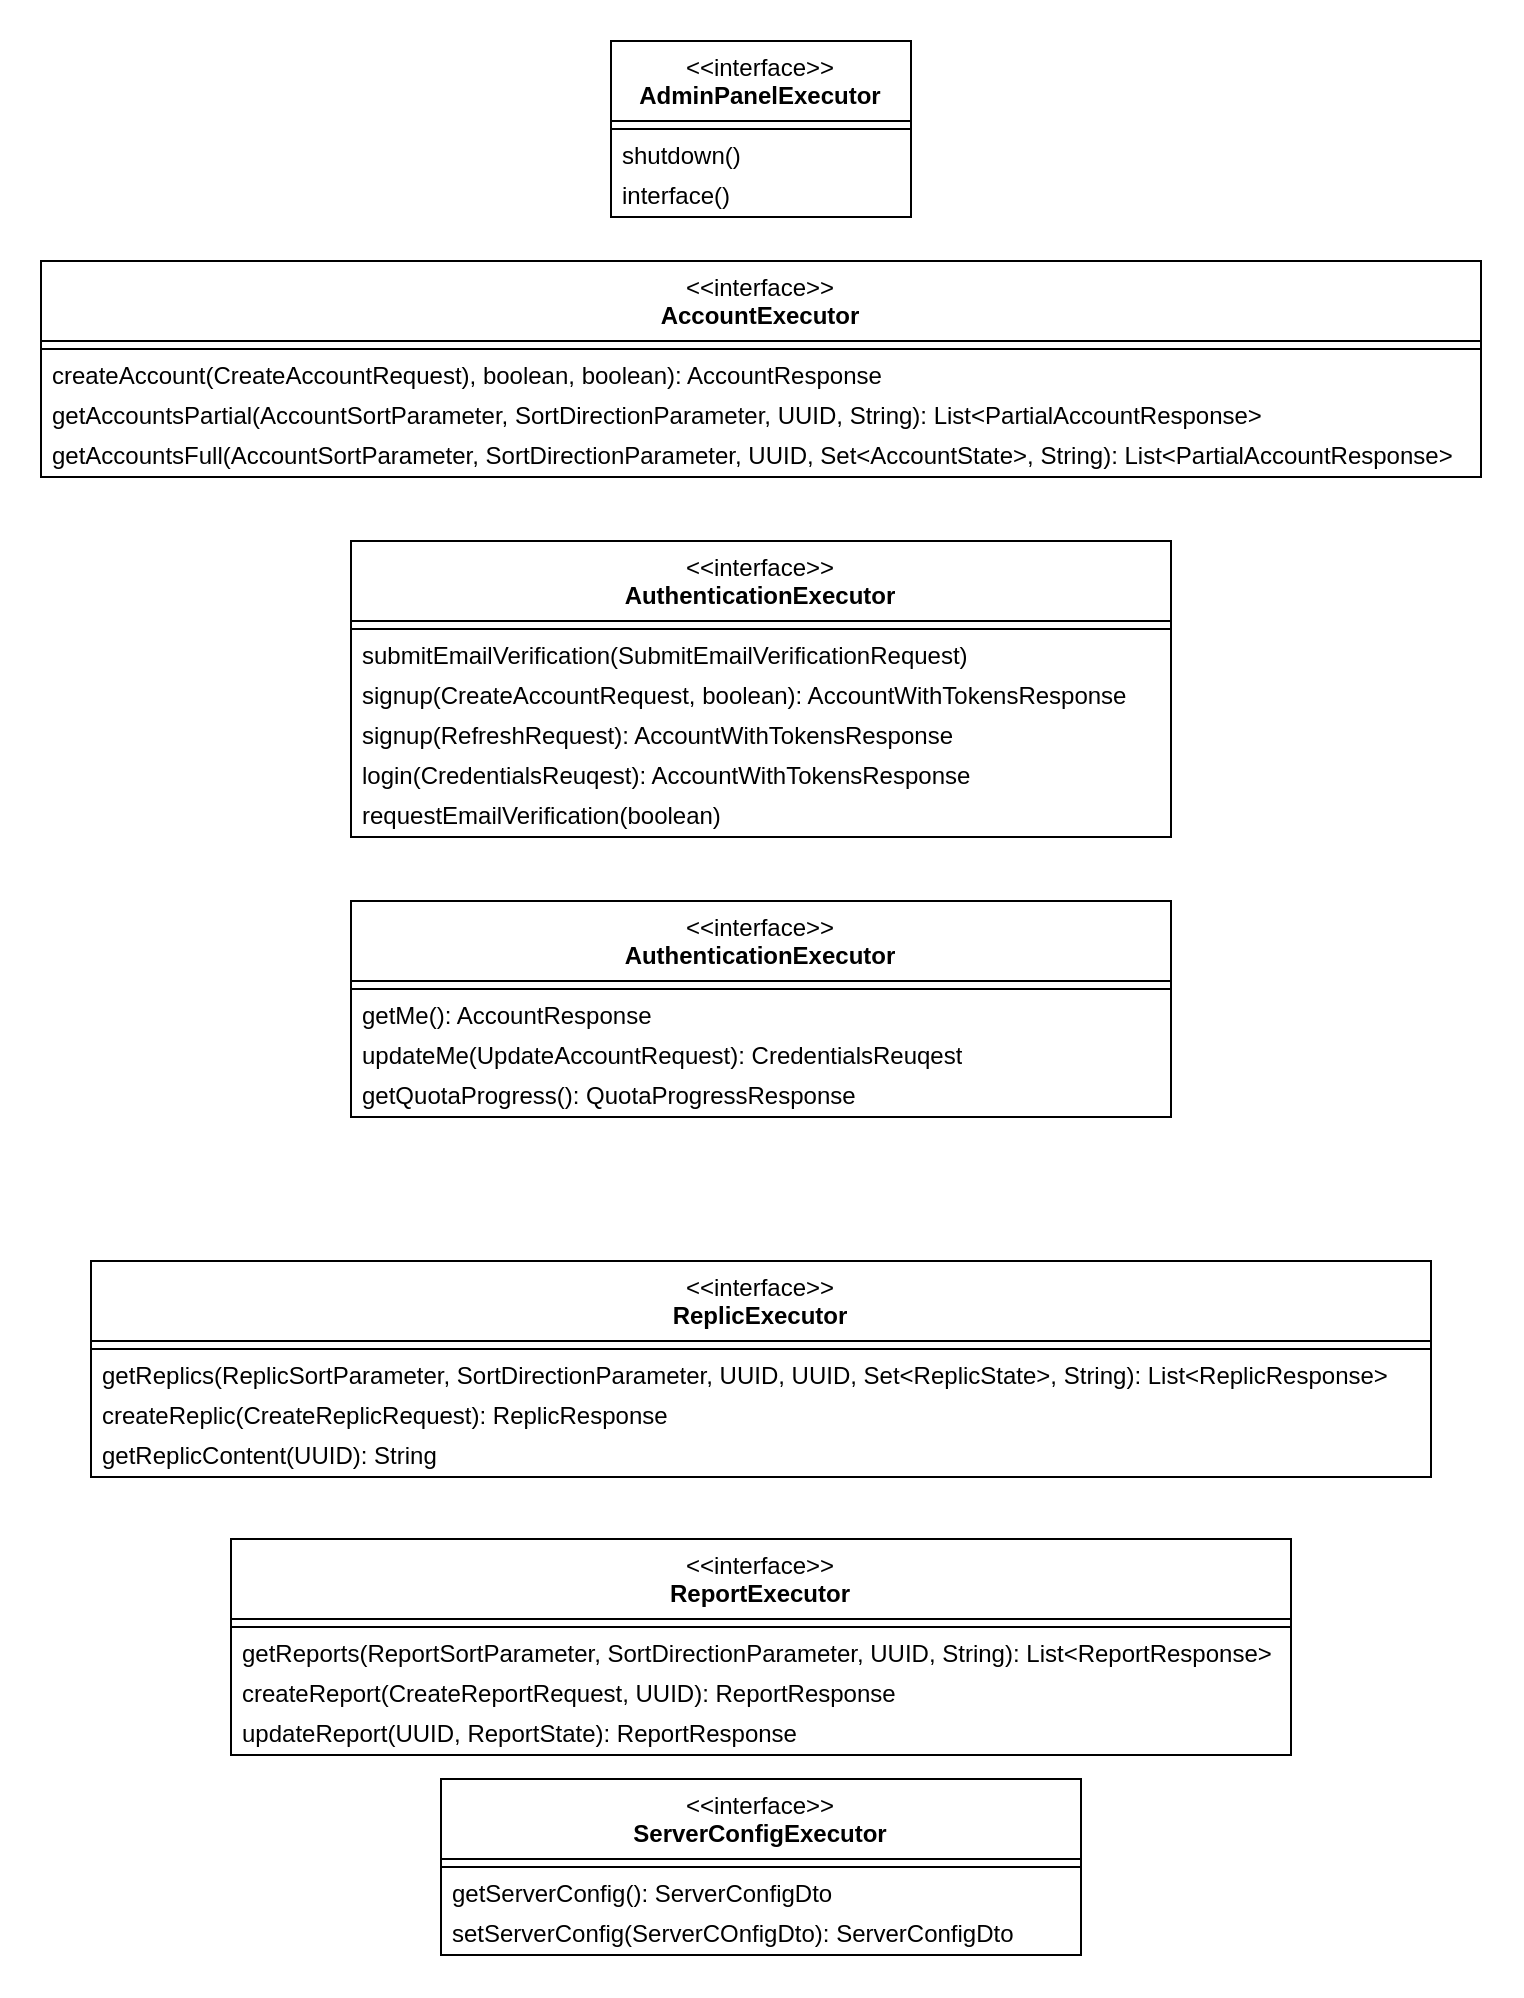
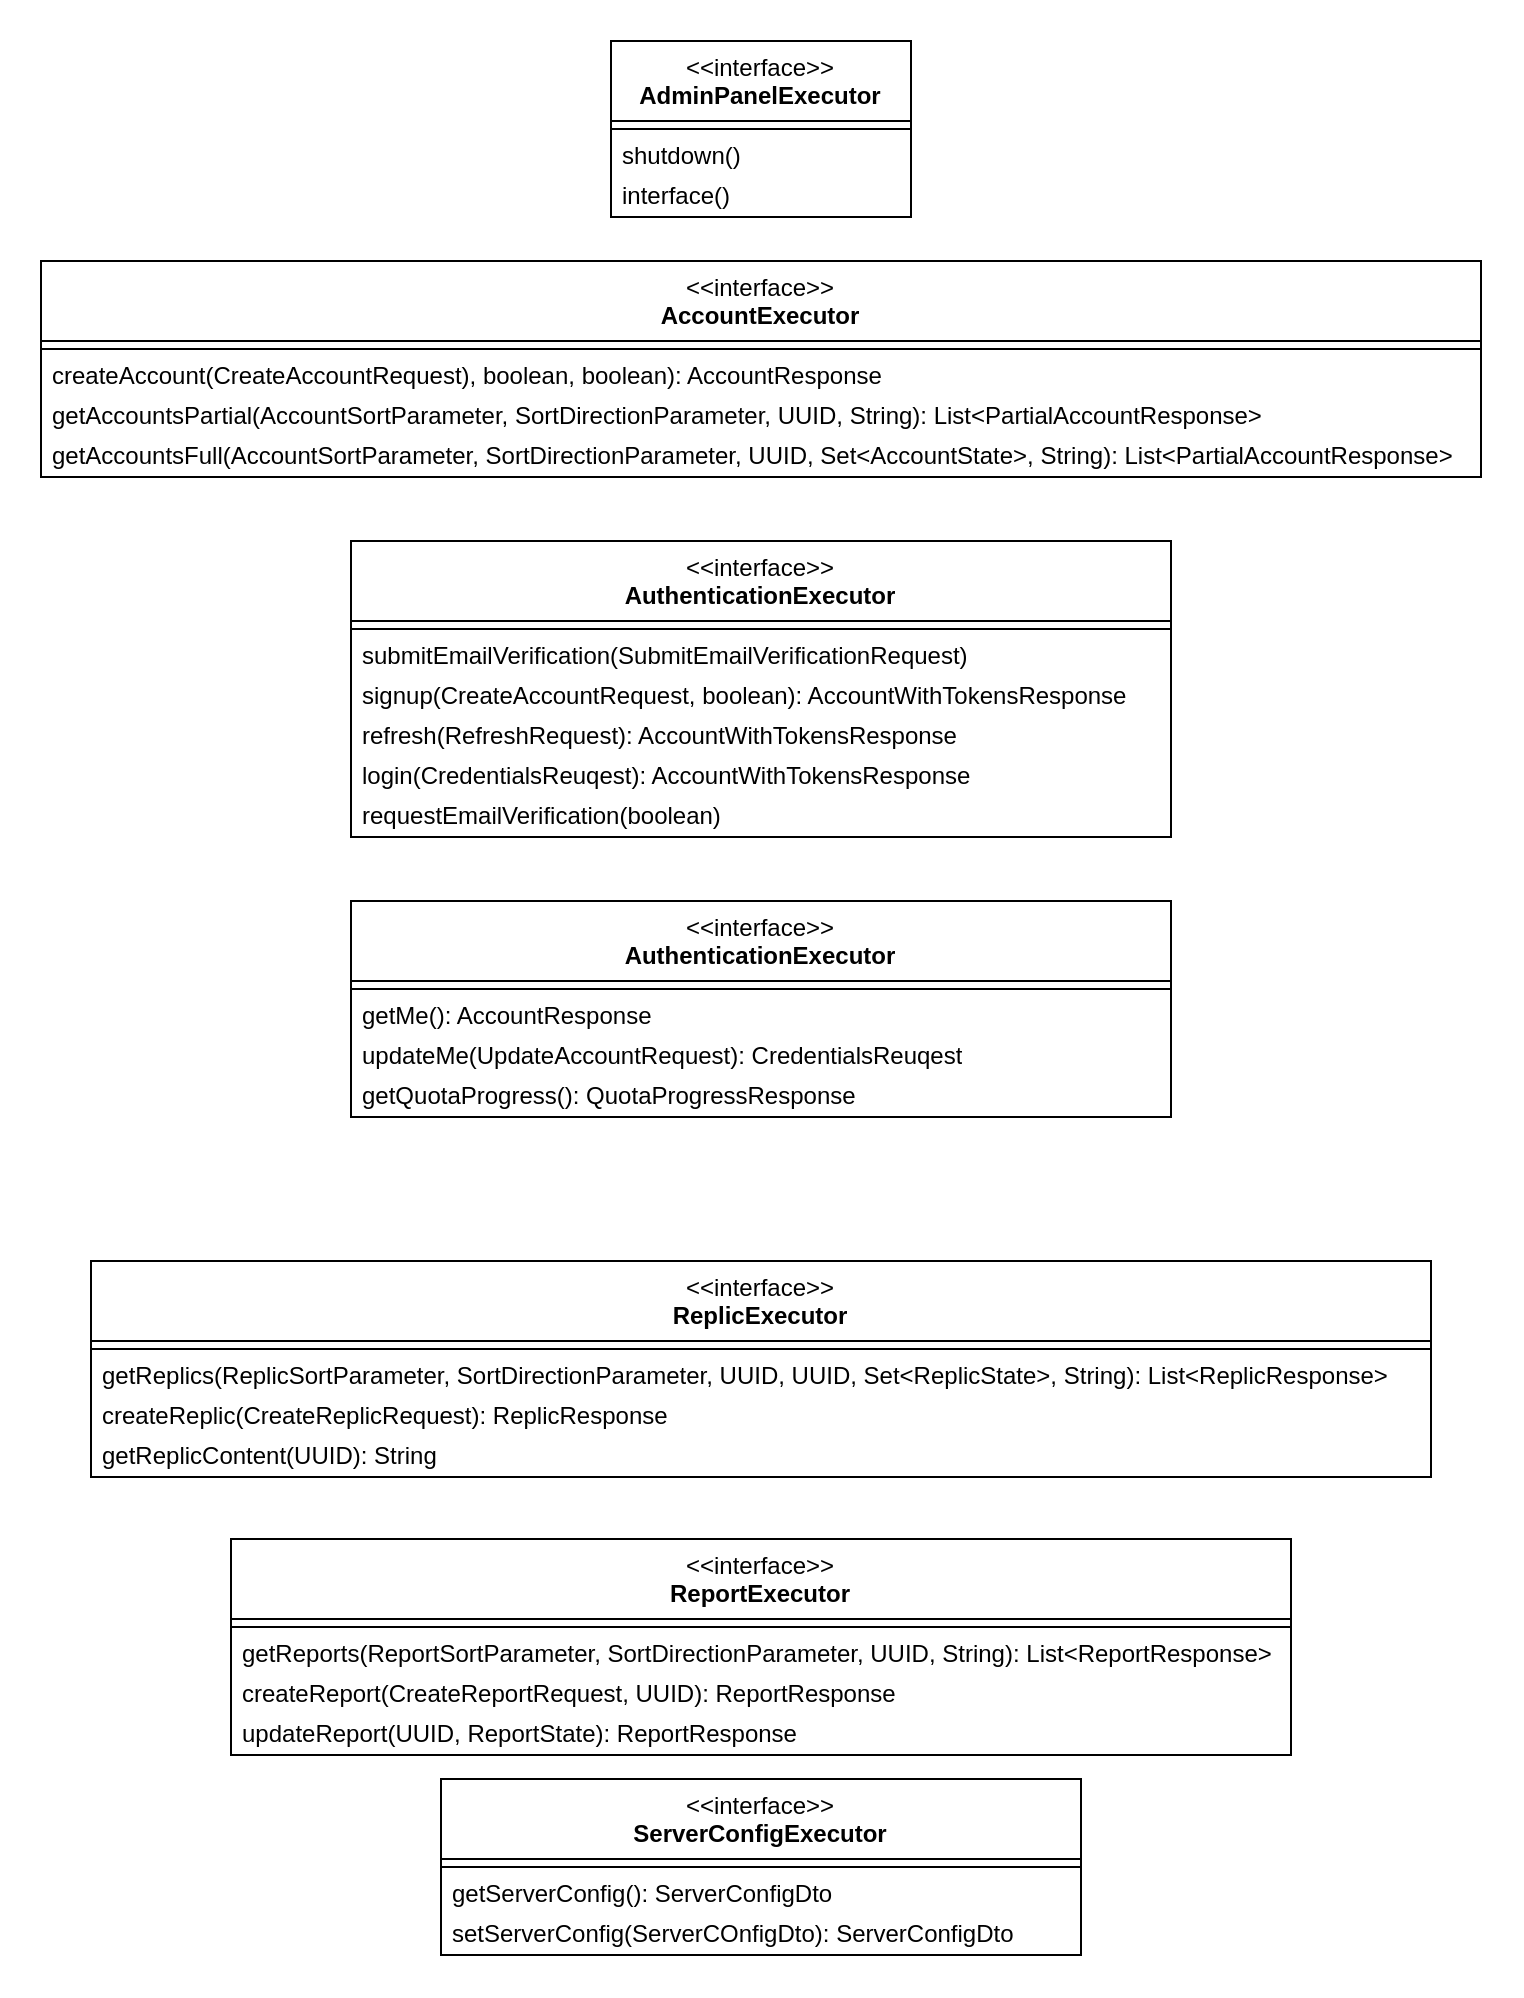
(680, 737) -> (690, 737)
